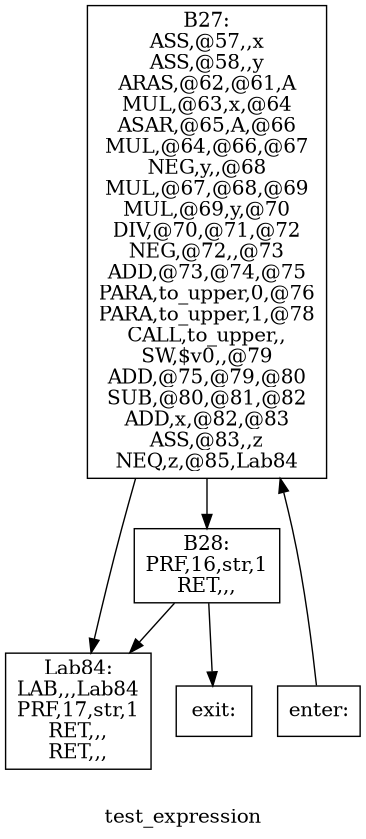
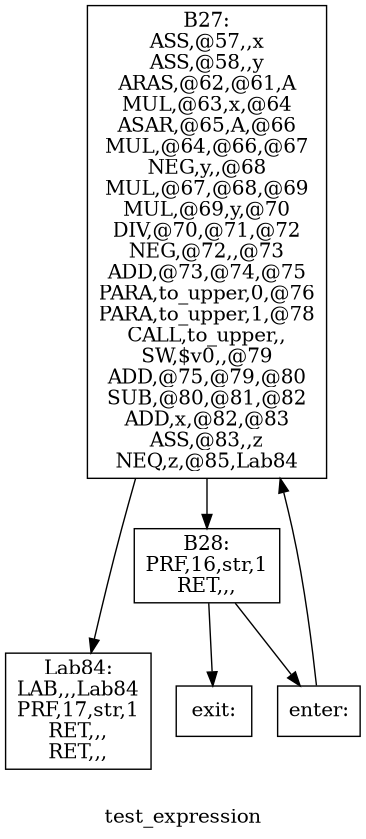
(157, 623) -> (263, 639)
